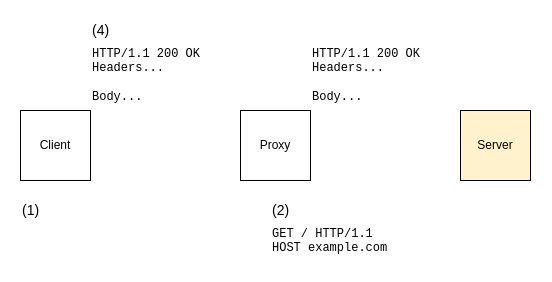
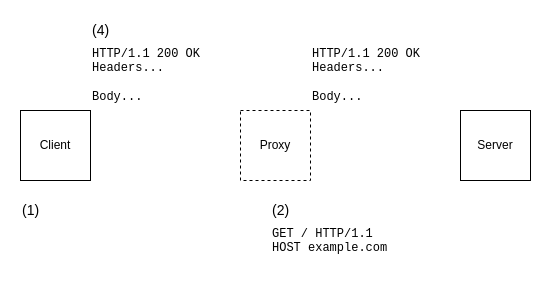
(276, 146) -> (276, 146)
(496, 146) -> (496, 146)
